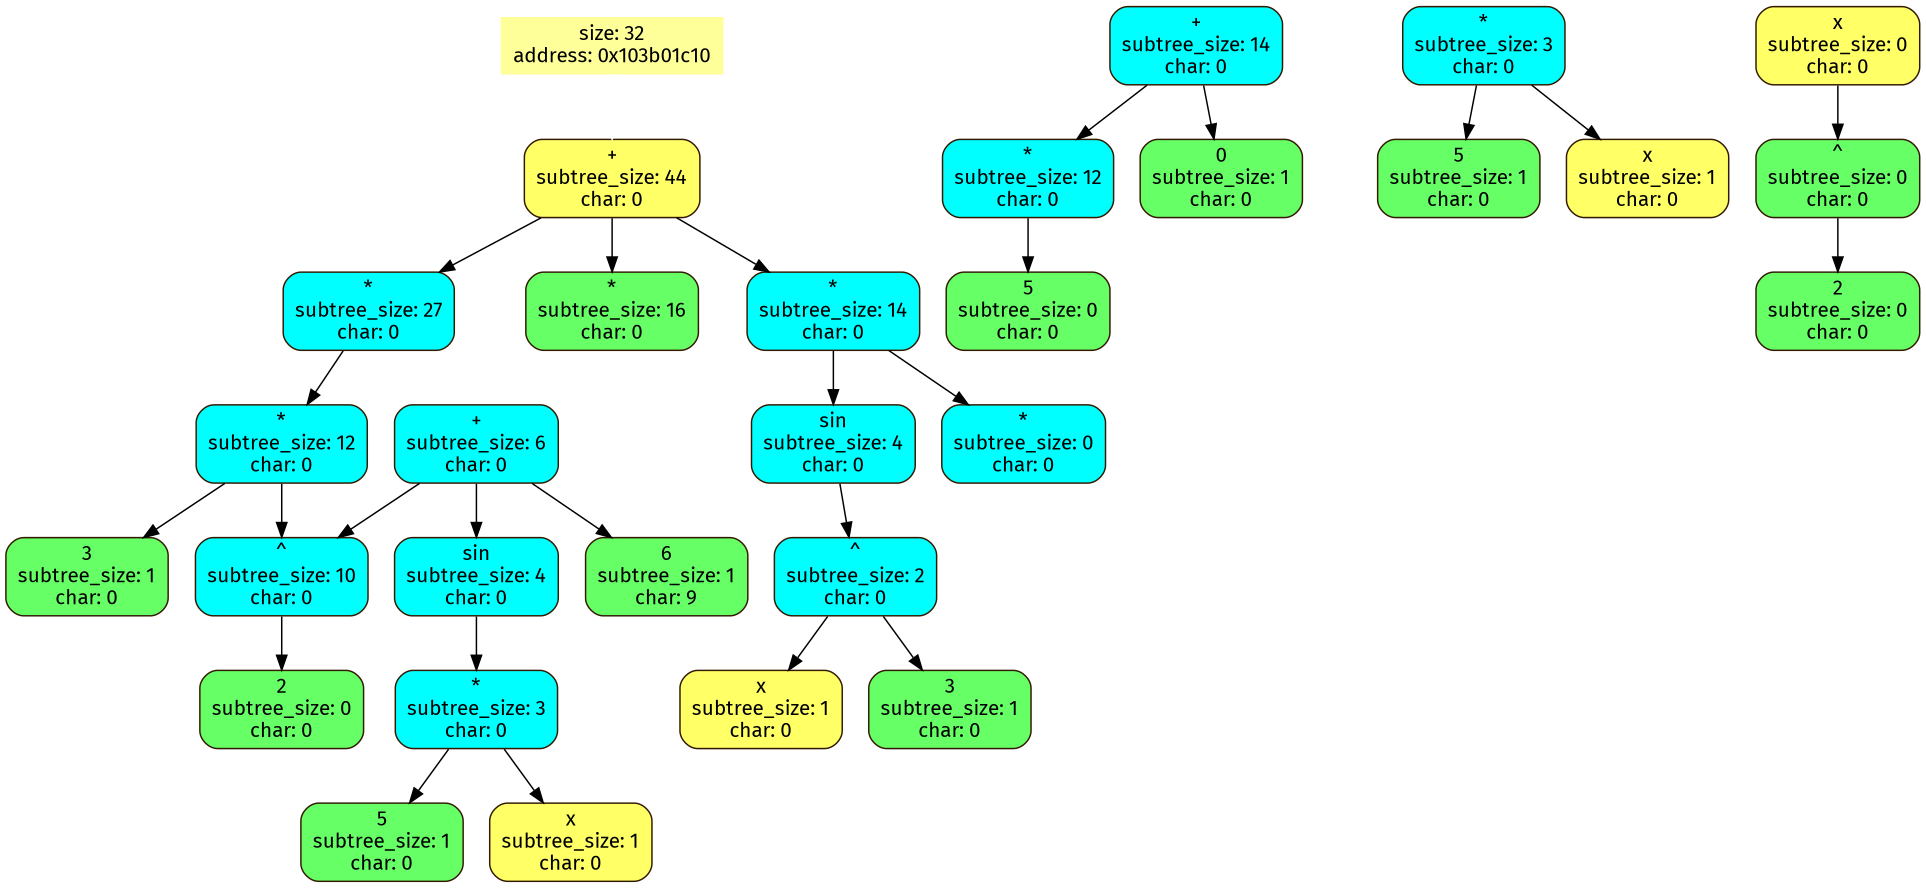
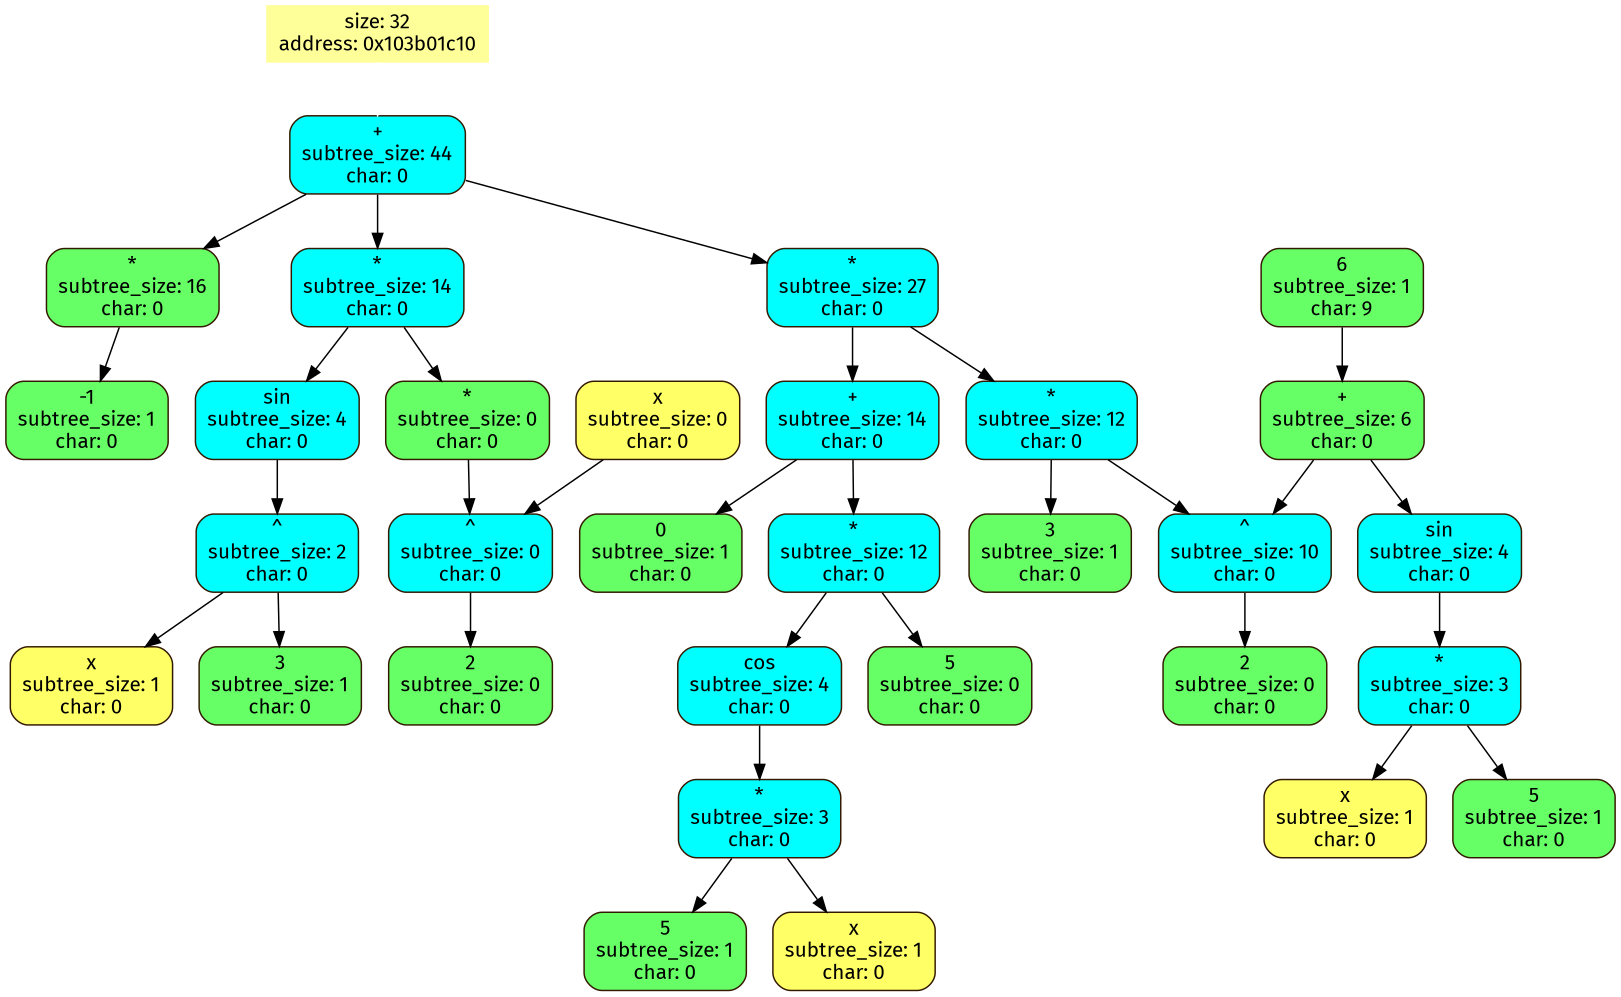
(612, 178) -> (378, 155)
(1838, 178) -> (471, 553)
none -> (853, 347)
none -> (87, 420)
(476, 444) -> (1342, 420)
(1024, 444) -> (468, 420)
none -> (469, 479)
(565, 506) -> (1342, 347)
none -> (760, 686)
